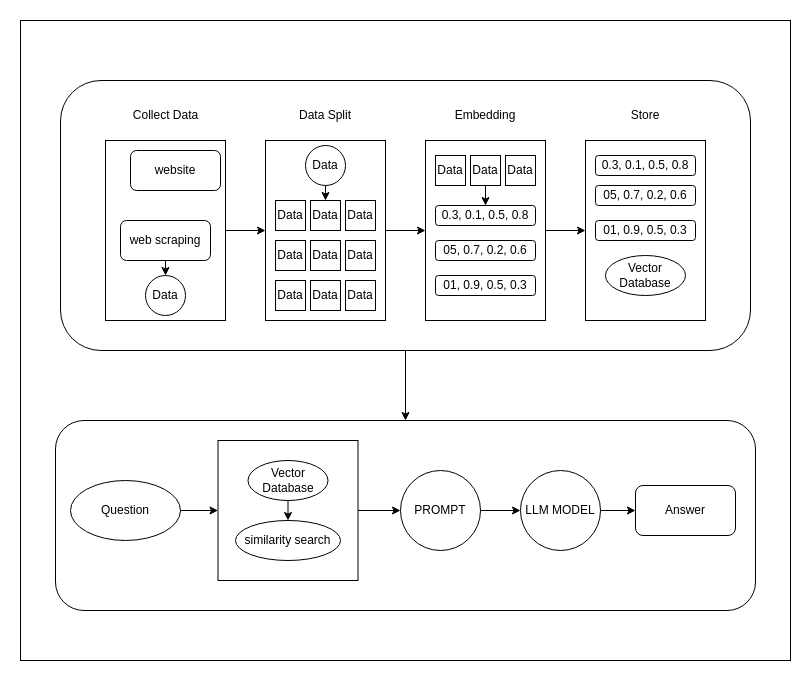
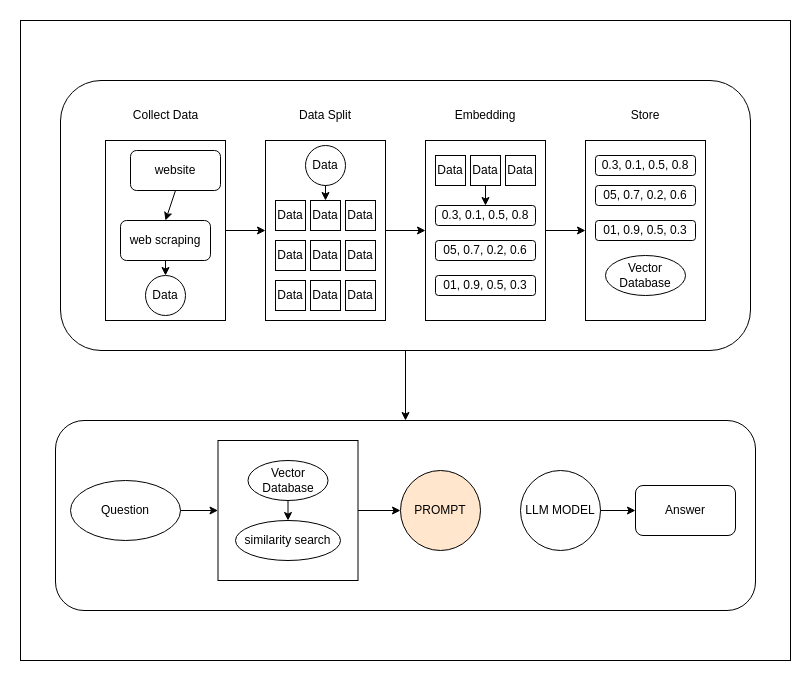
none -> (172, 202)
(441, 511) -> (441, 511)
(497, 511) -> none
